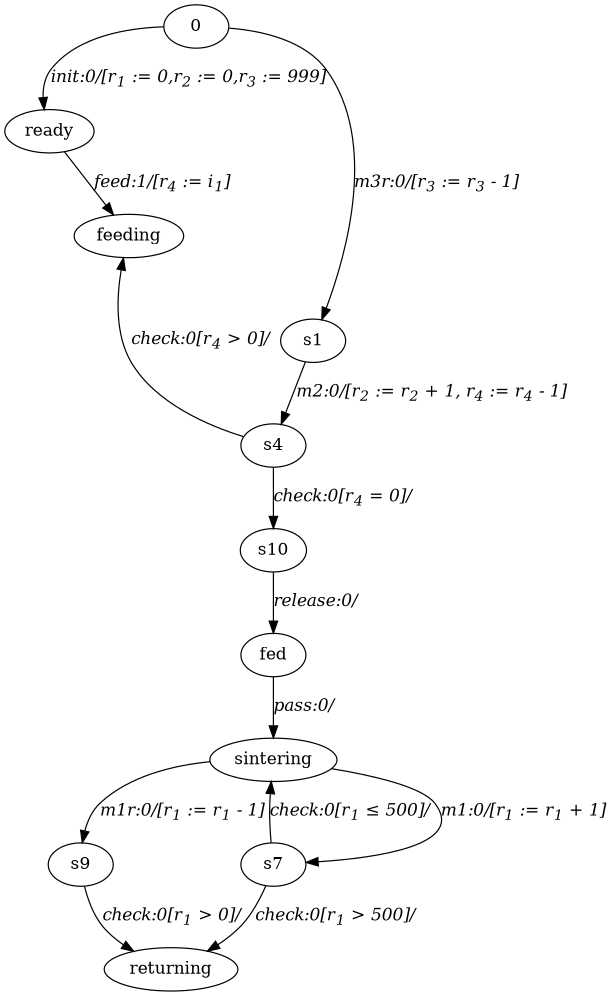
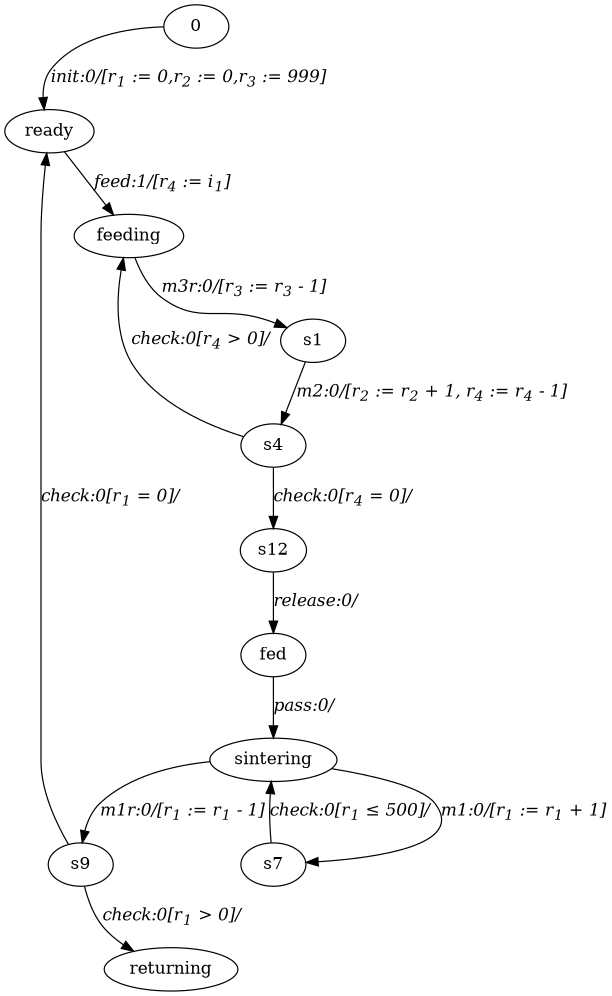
(352, 134) -> (193, 312)
none -> (41, 507)
(273, 550) -> (273, 550)
(247, 919) -> none
